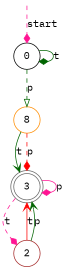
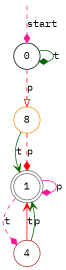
(27, 84) -> (27, 84)
(27, 187) -> (27, 187)
(27, 253) -> (27, 253)
